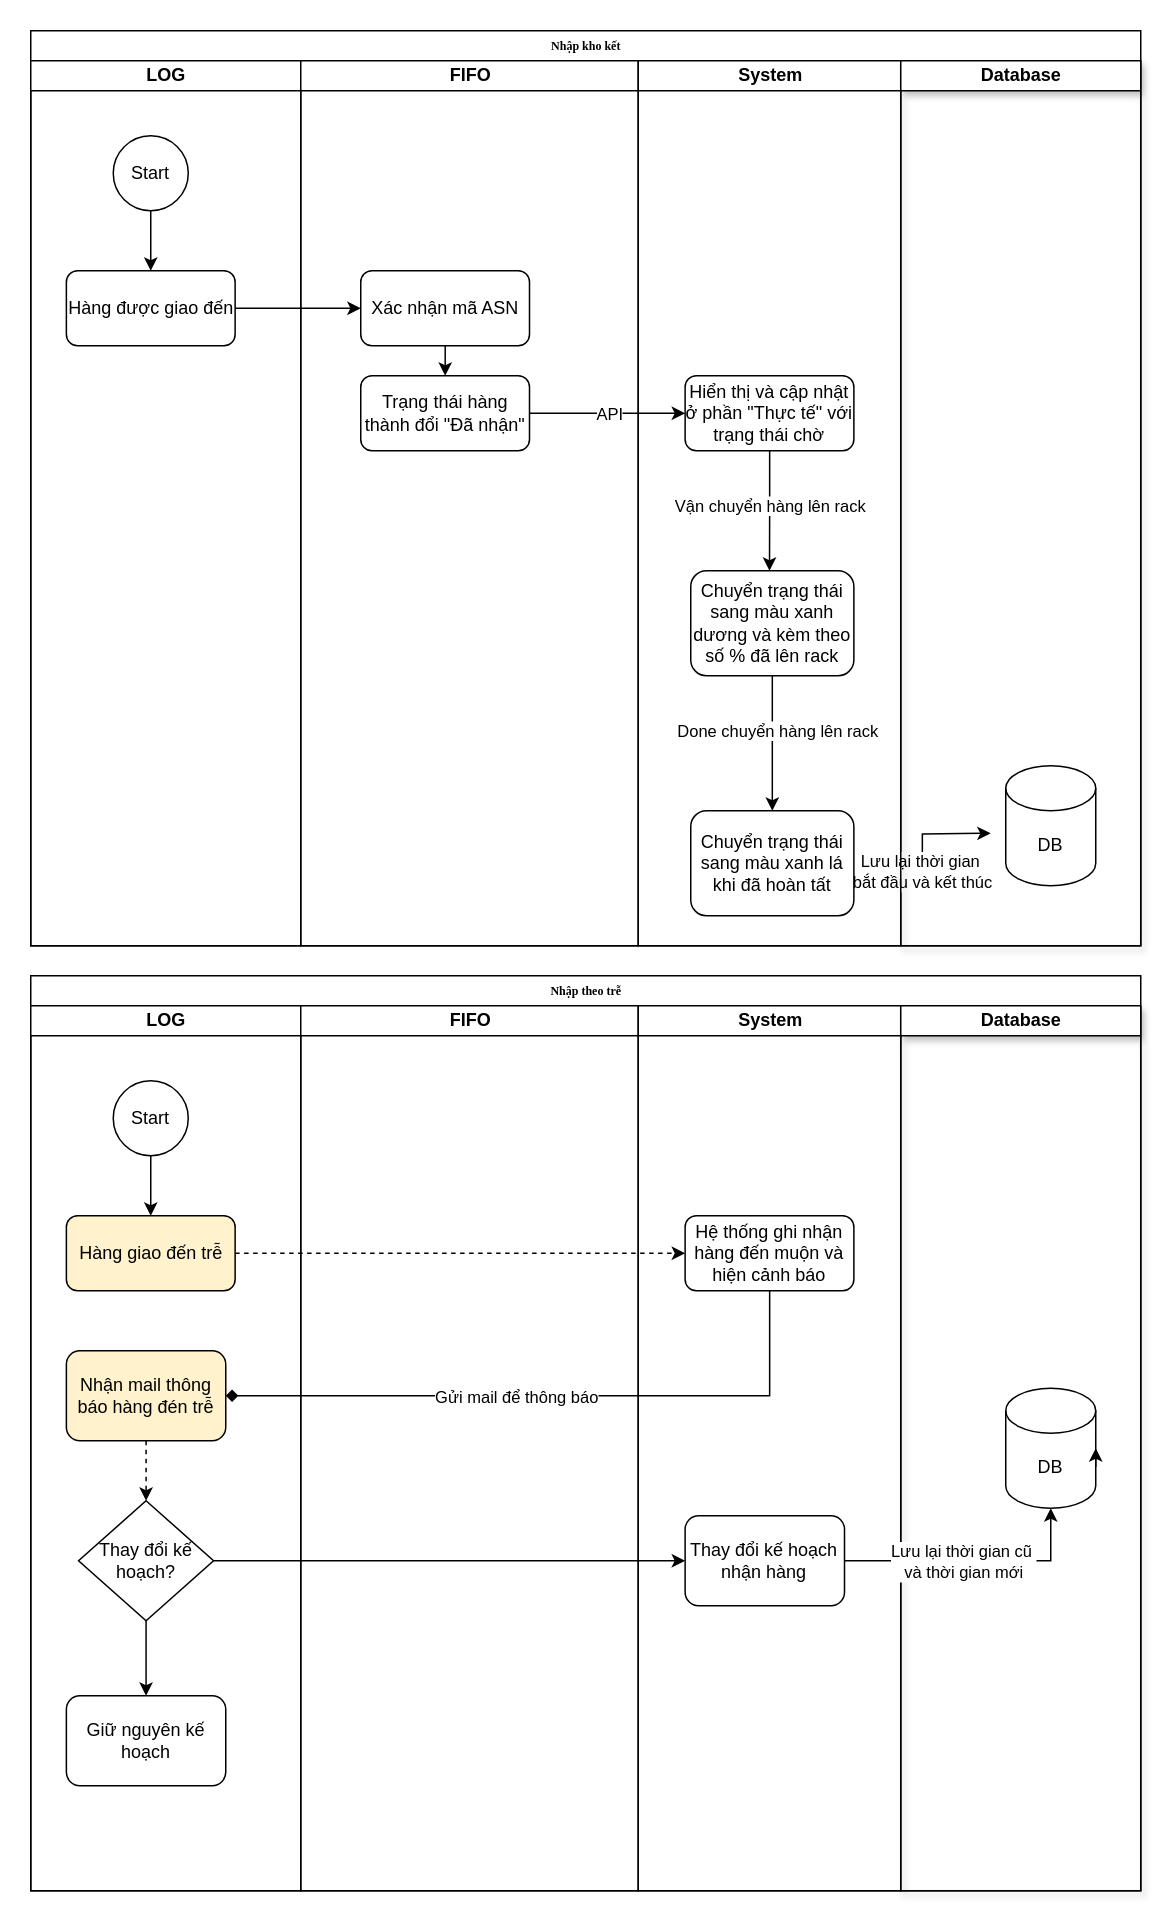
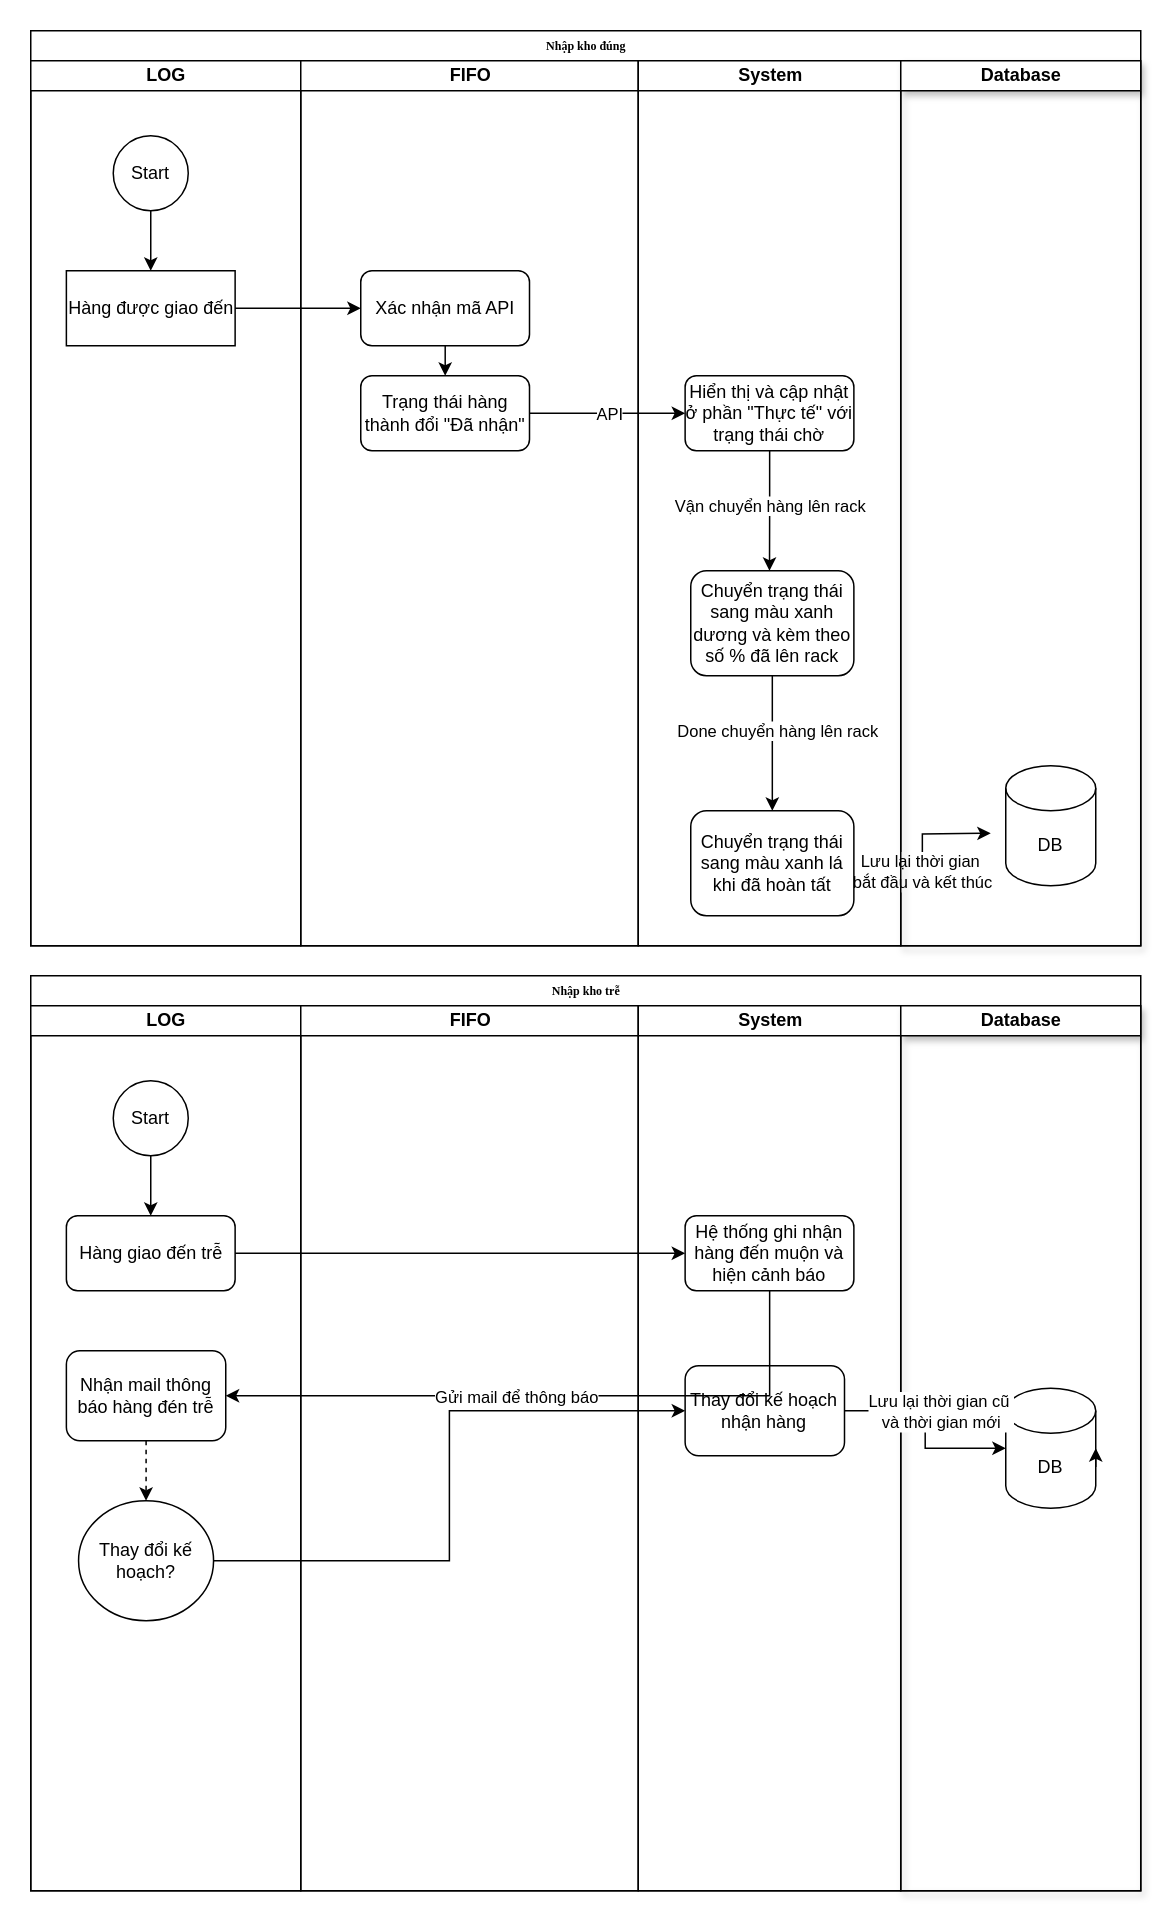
(587, 46) -> (587, 46)
(151, 308) -> (151, 308)
(446, 308) -> (446, 308)
(587, 991) -> (587, 991)
(151, 1253) -> (151, 1253)
(456, 1253) -> (456, 1253)
(146, 1396) -> (146, 1396)
(238, 1396) -> (237, 1396)
(146, 1561) -> (146, 1561)
(765, 1561) -> (765, 1411)
(146, 1653) -> none
(146, 1741) -> none
